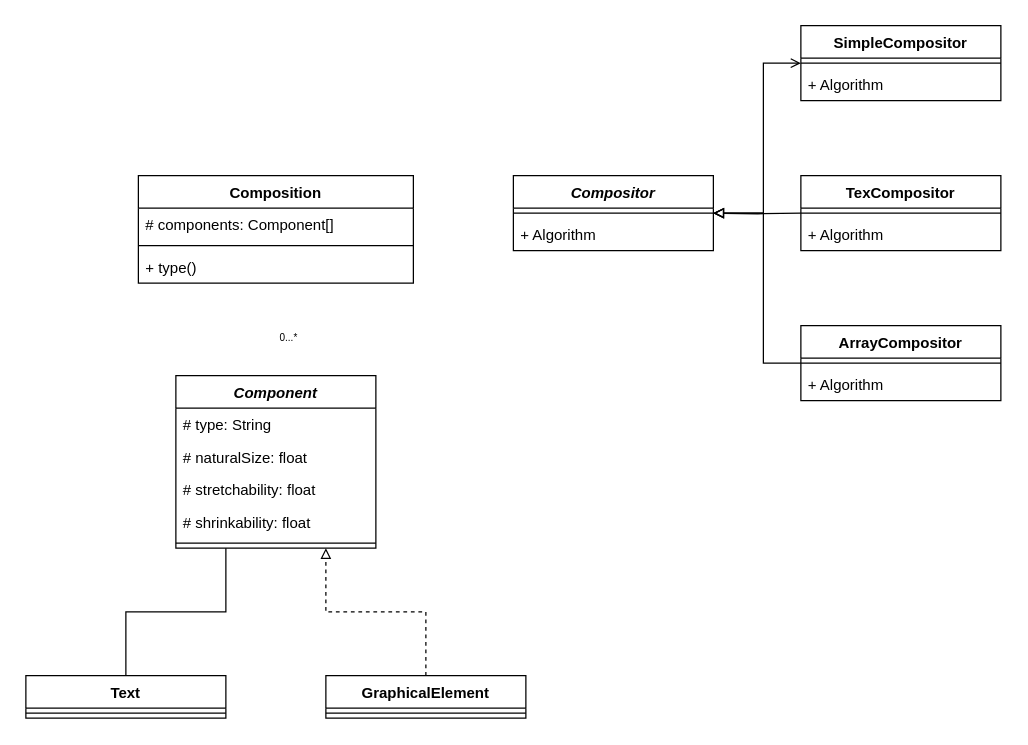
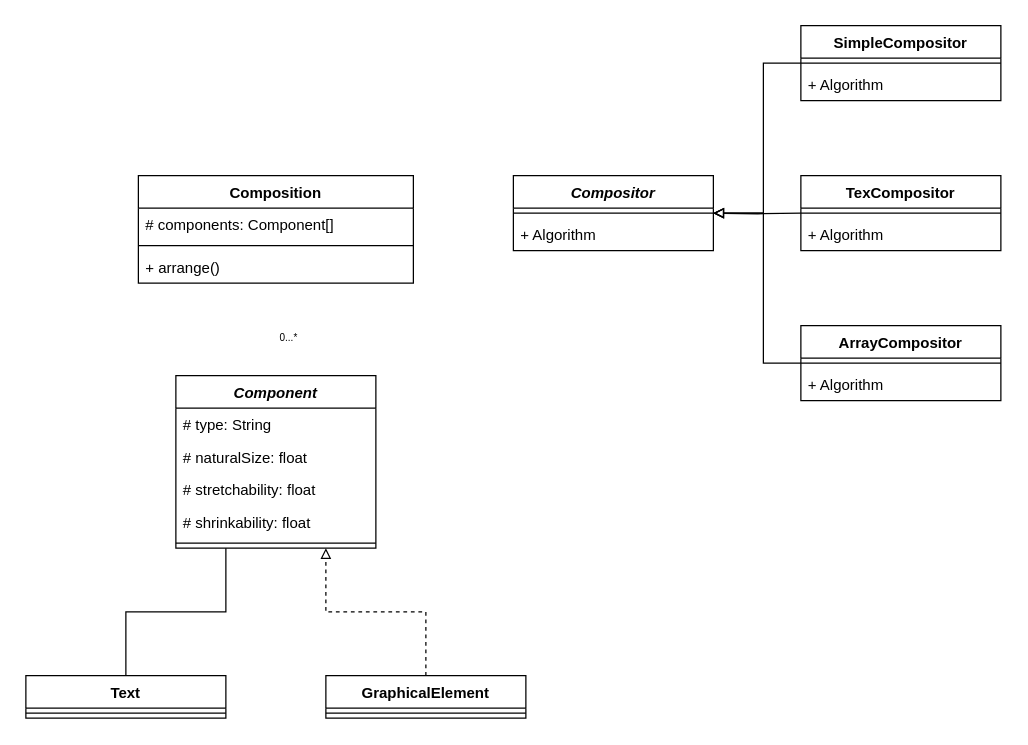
(794, 63) -> (795, 63)
(177, 268) -> (189, 268)
